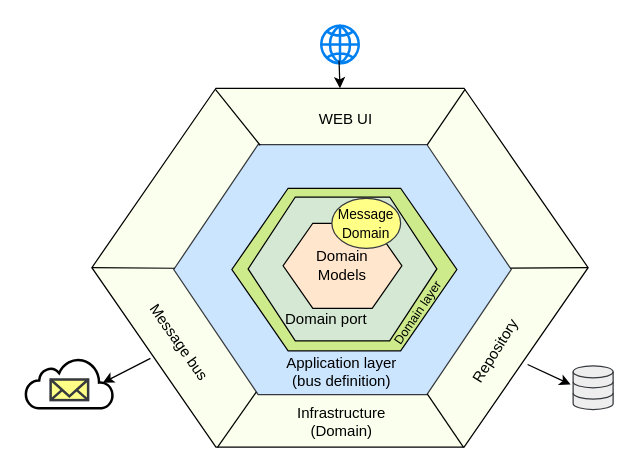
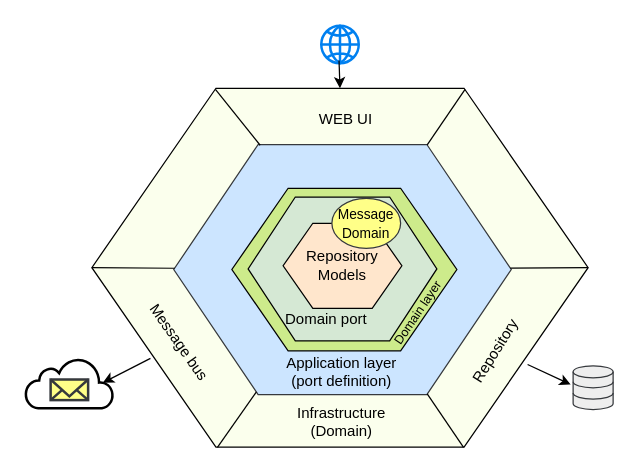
(343, 266) -> (343, 266)
(342, 372) -> (342, 372)
